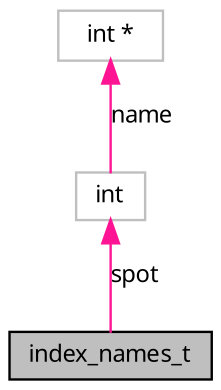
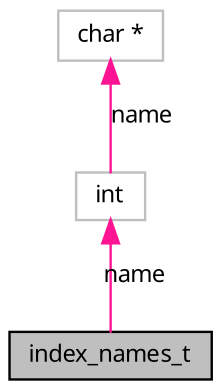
(111, 36) -> (111, 36)
(136, 276) -> (136, 276)
